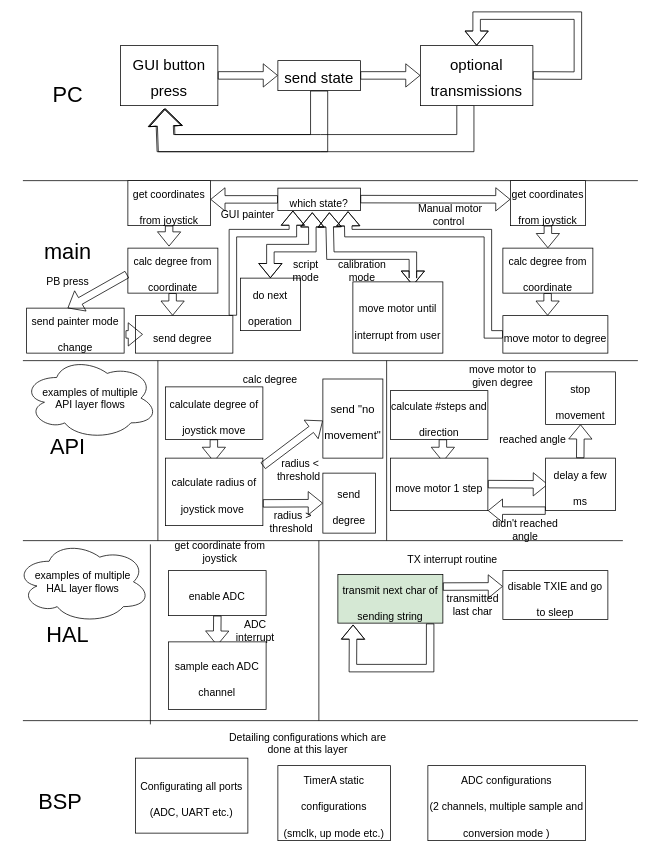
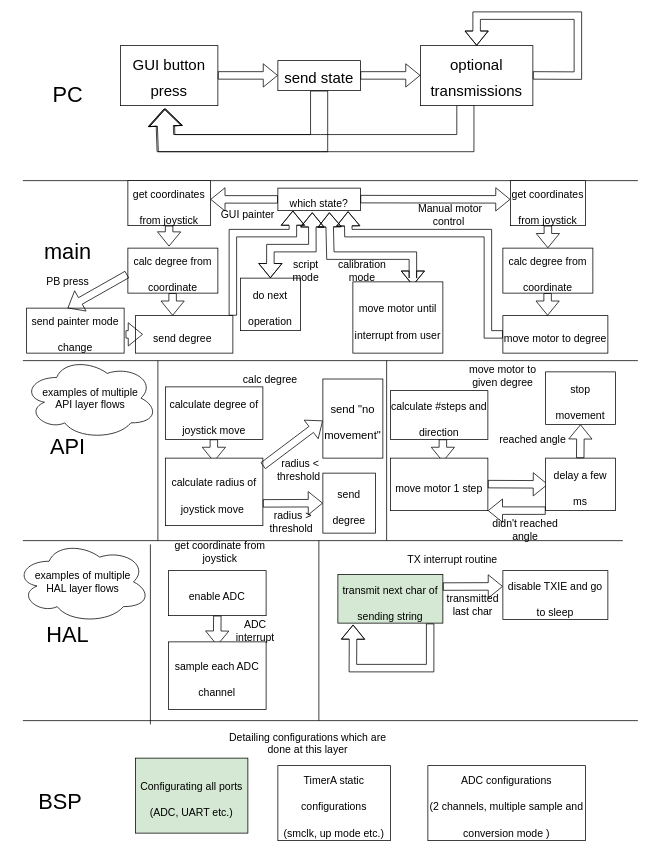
(192, 795) -> (192, 795)
